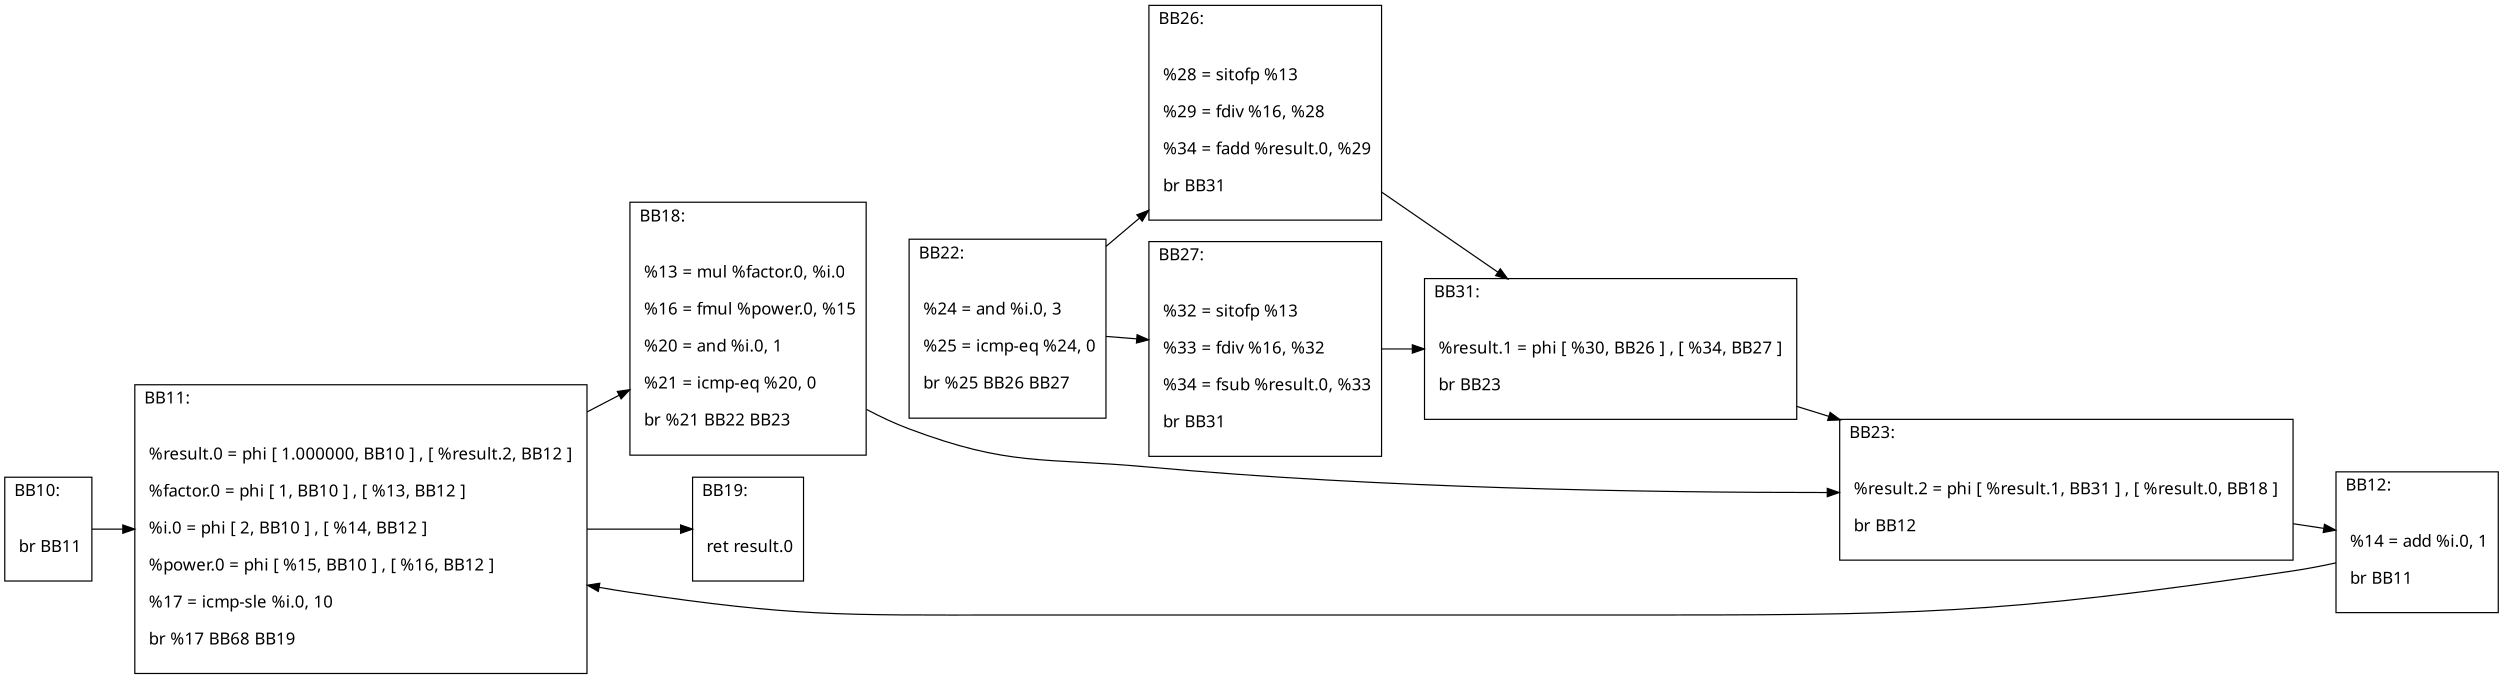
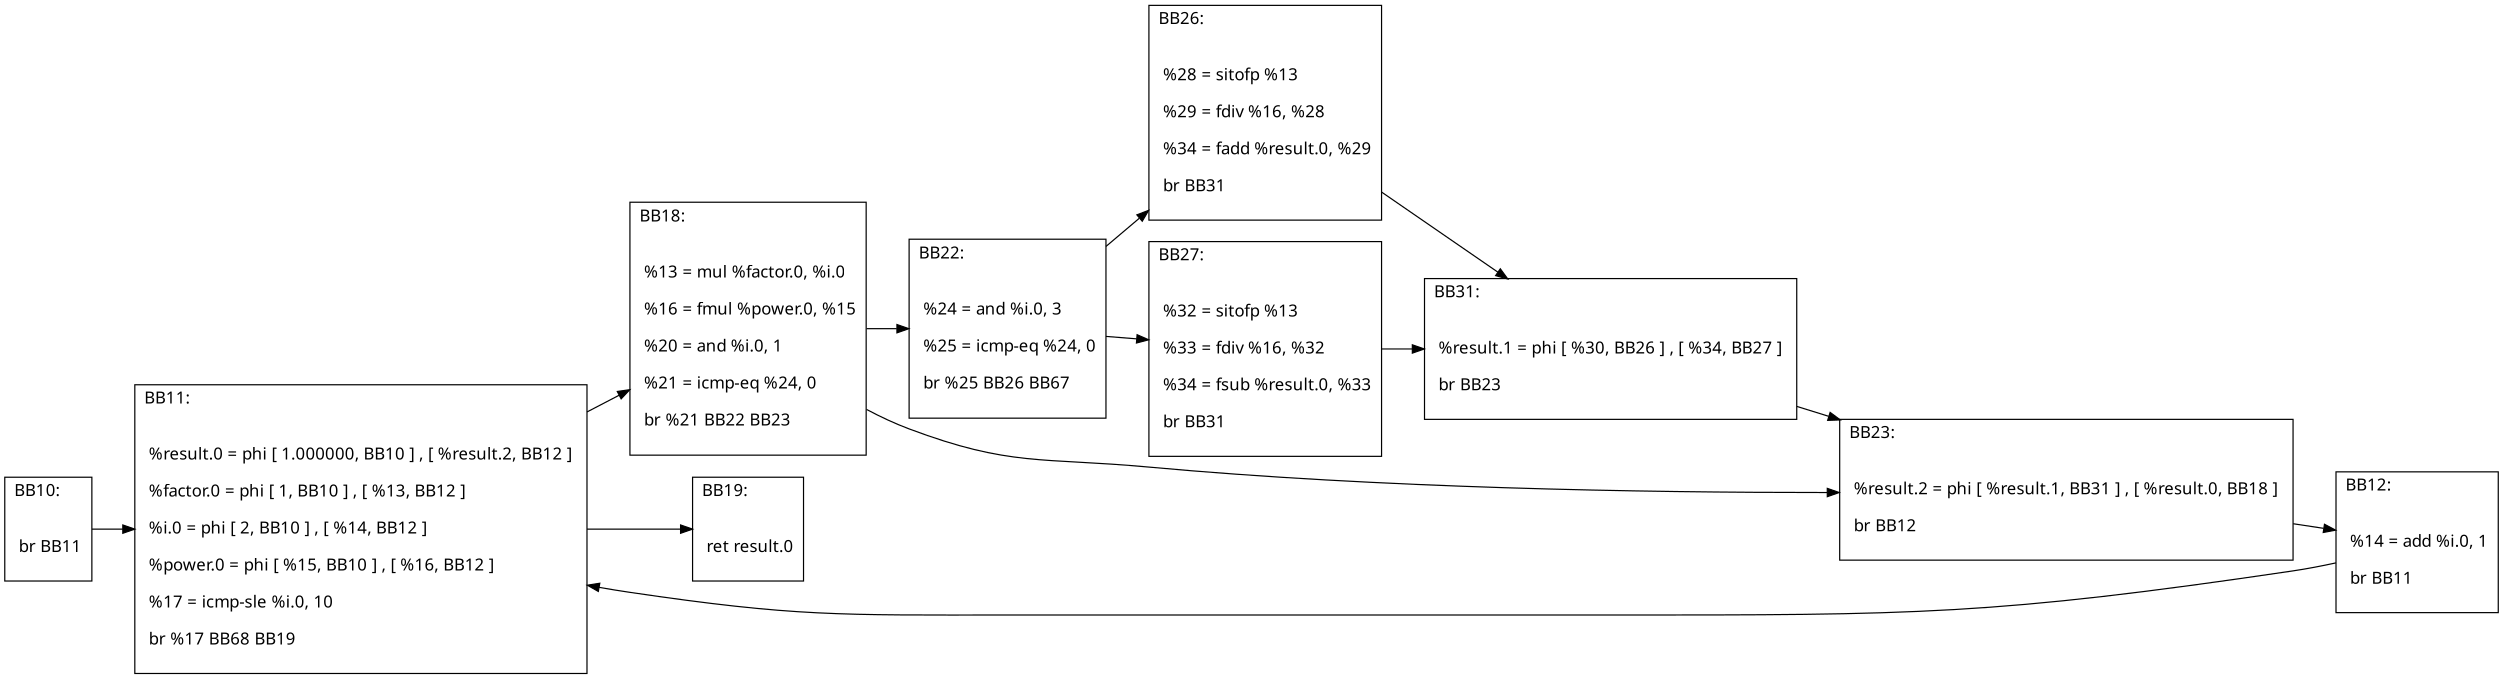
none -> (882, 329)
(728, 384) -> (728, 384)
(994, 384) -> (994, 384)
